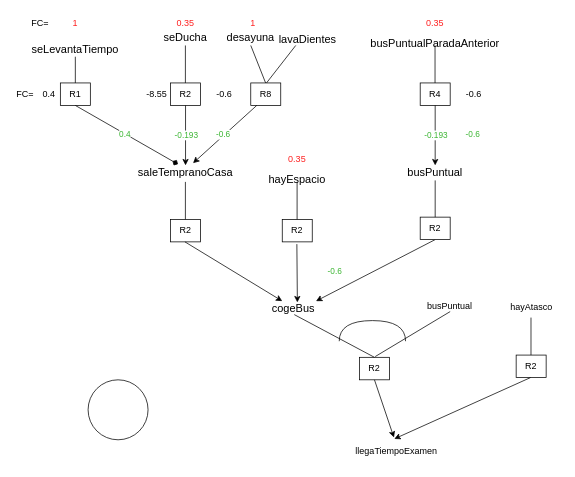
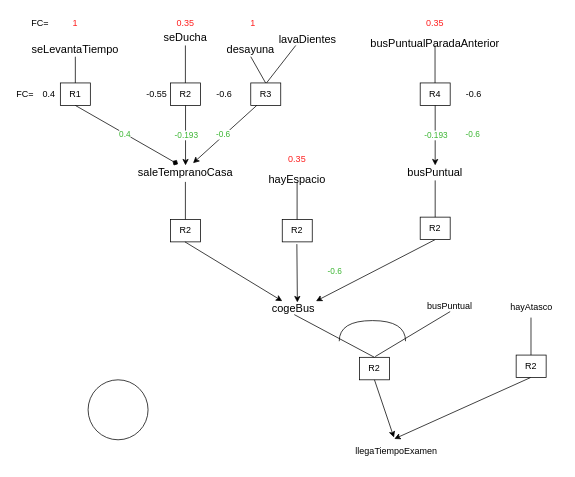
(251, 38) -> (251, 49)
(156, 94) -> (156, 94)
(266, 94) -> (266, 94)
